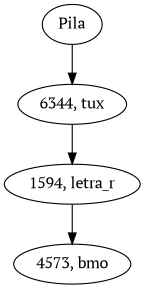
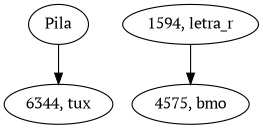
(72, 139) -> none
(72, 264) -> (191, 104)
